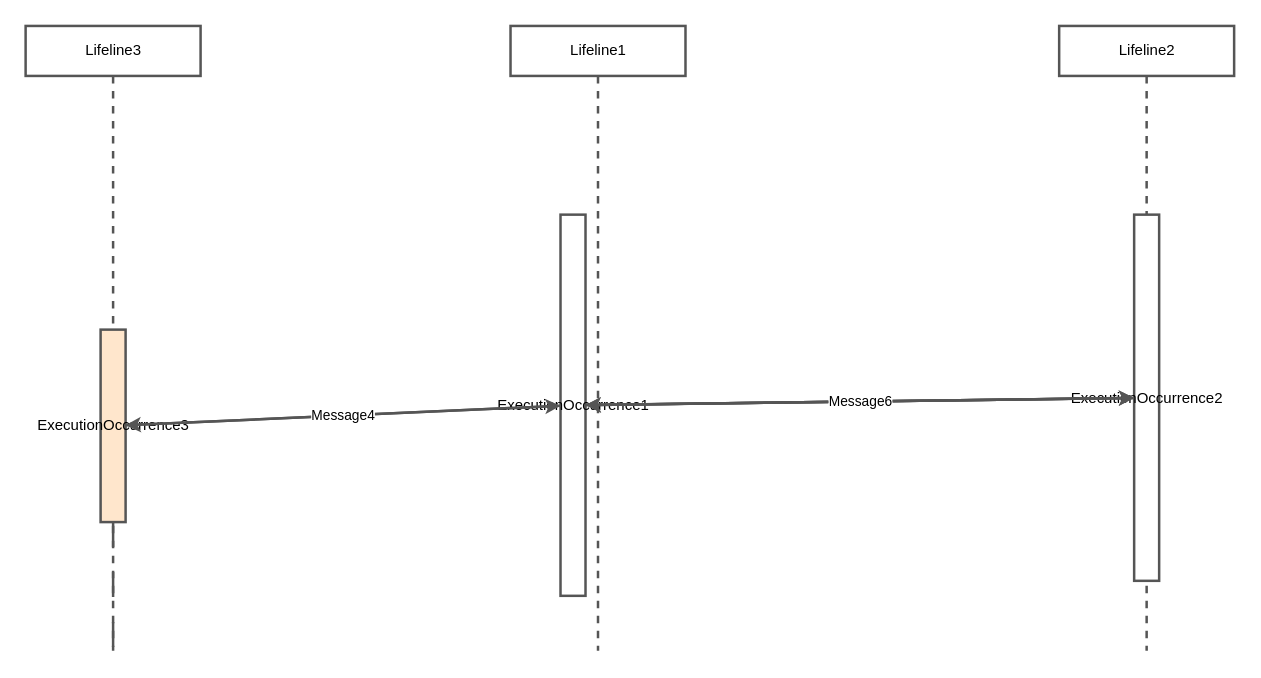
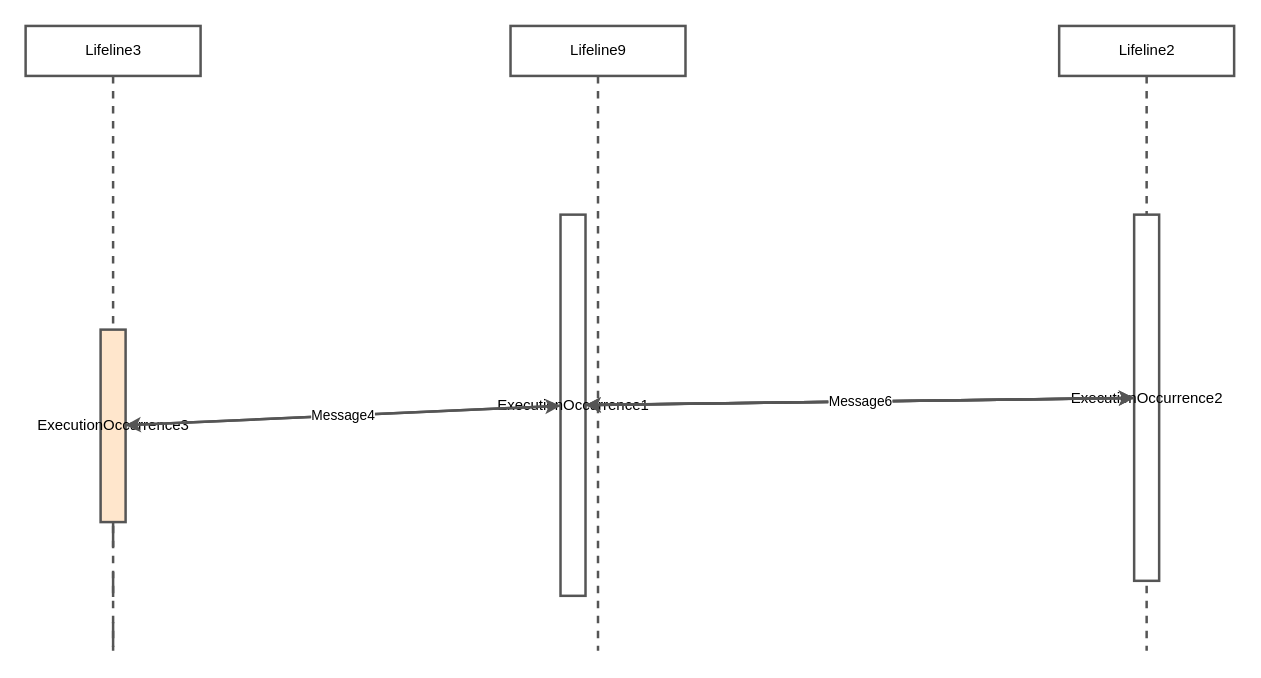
(599, 51) -> (599, 51)
